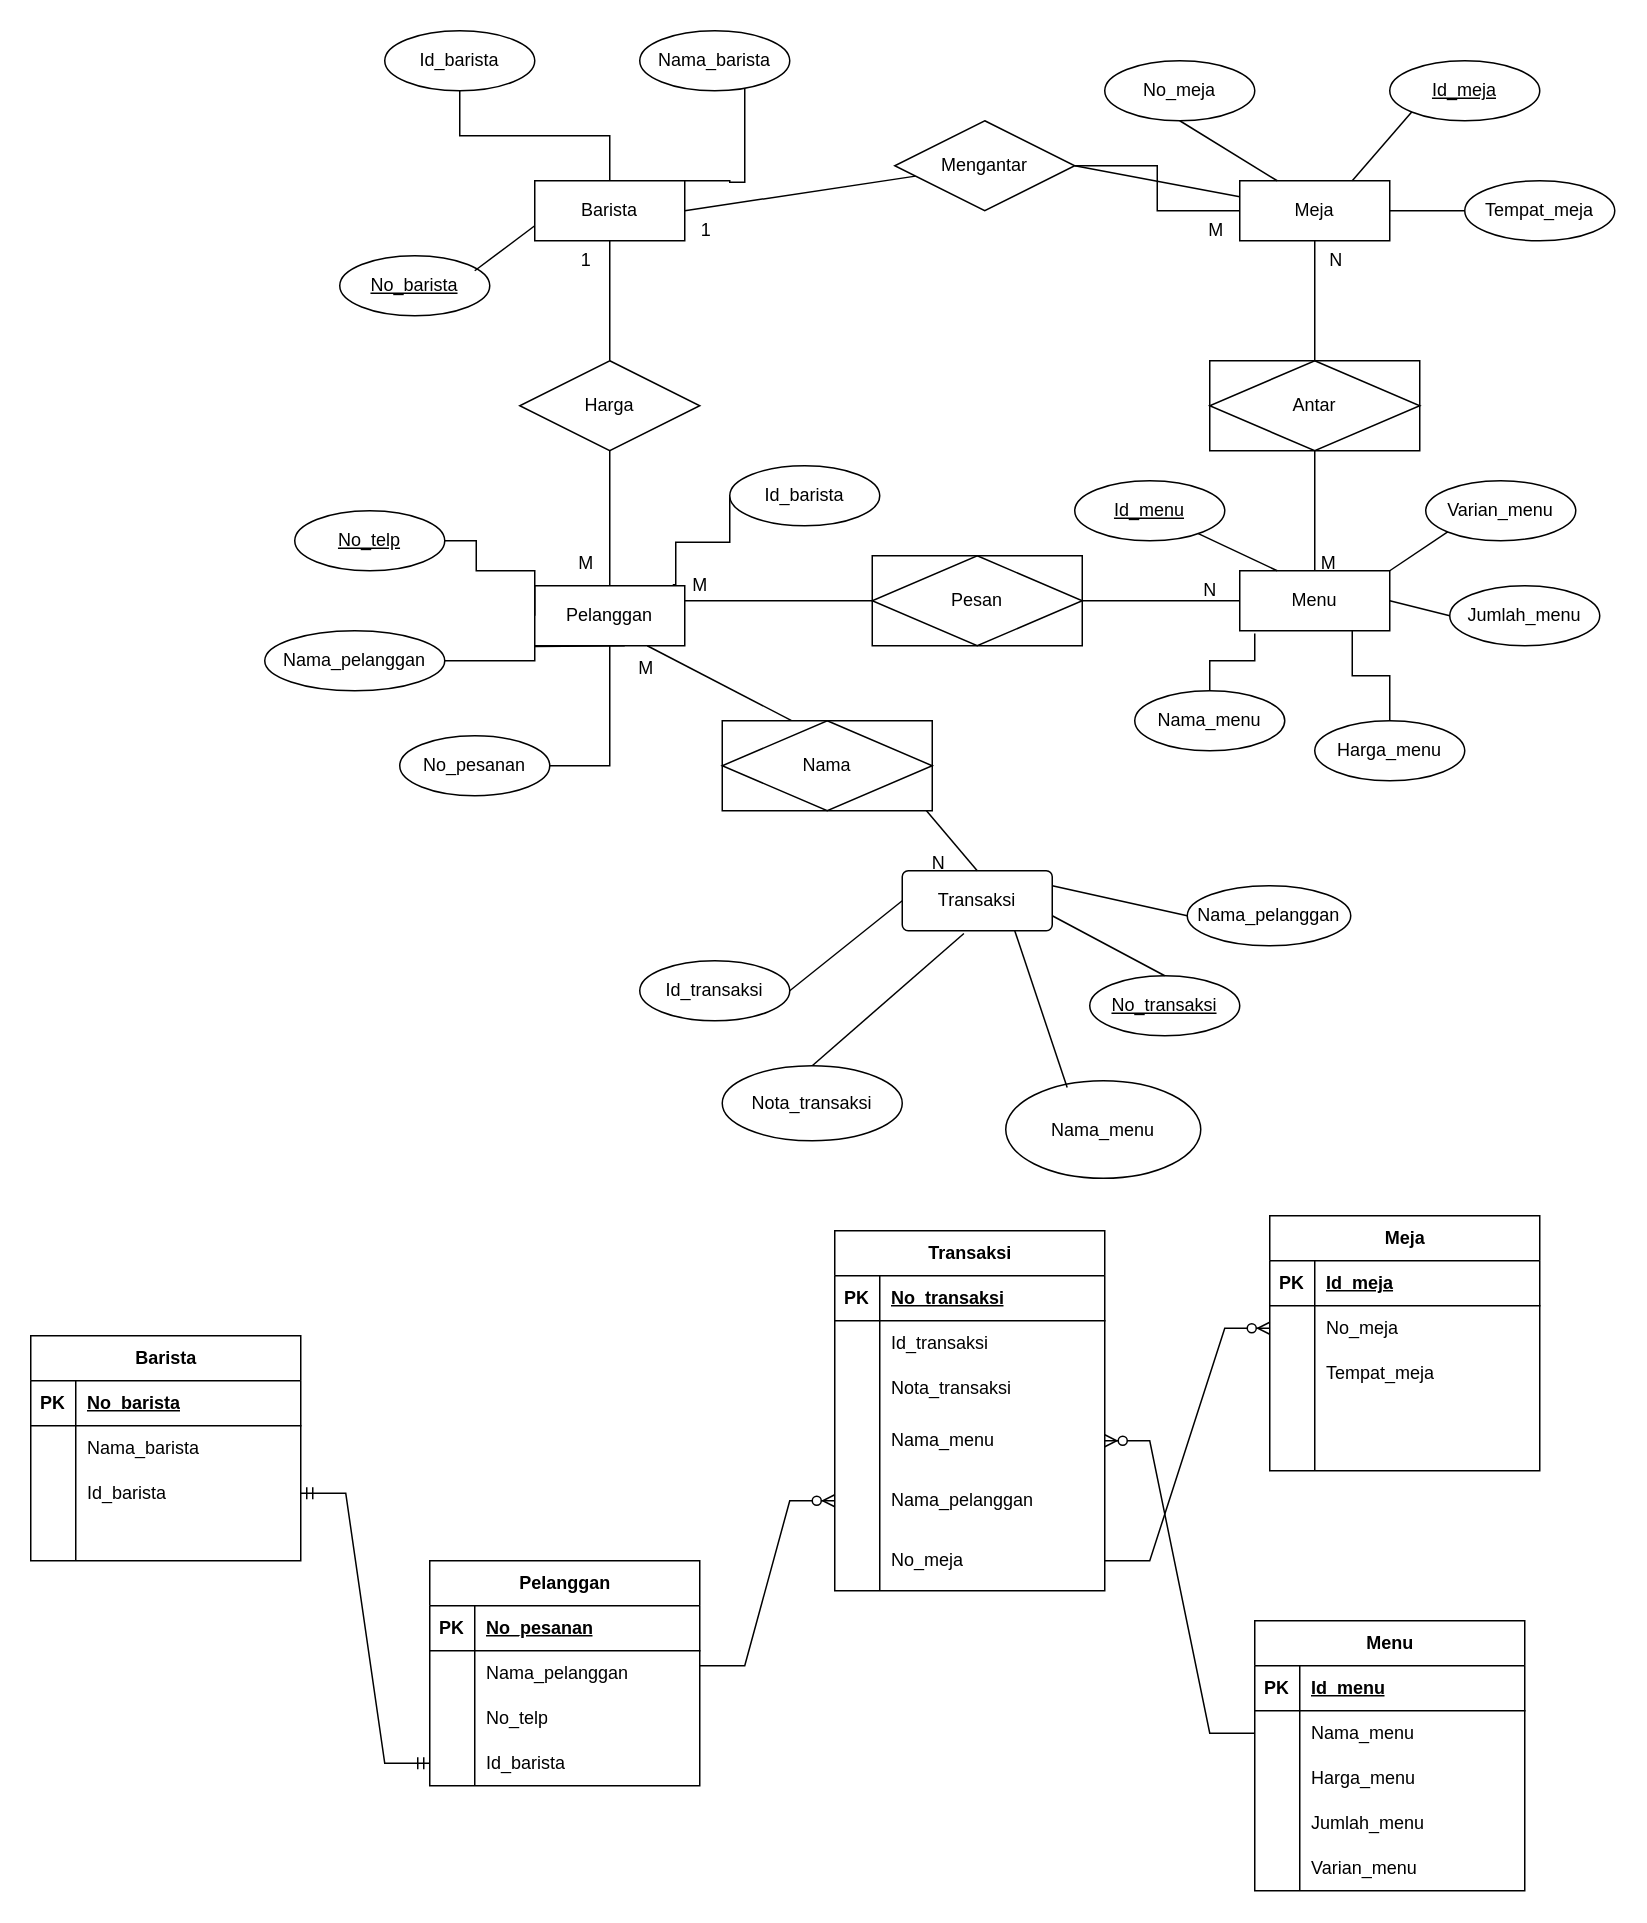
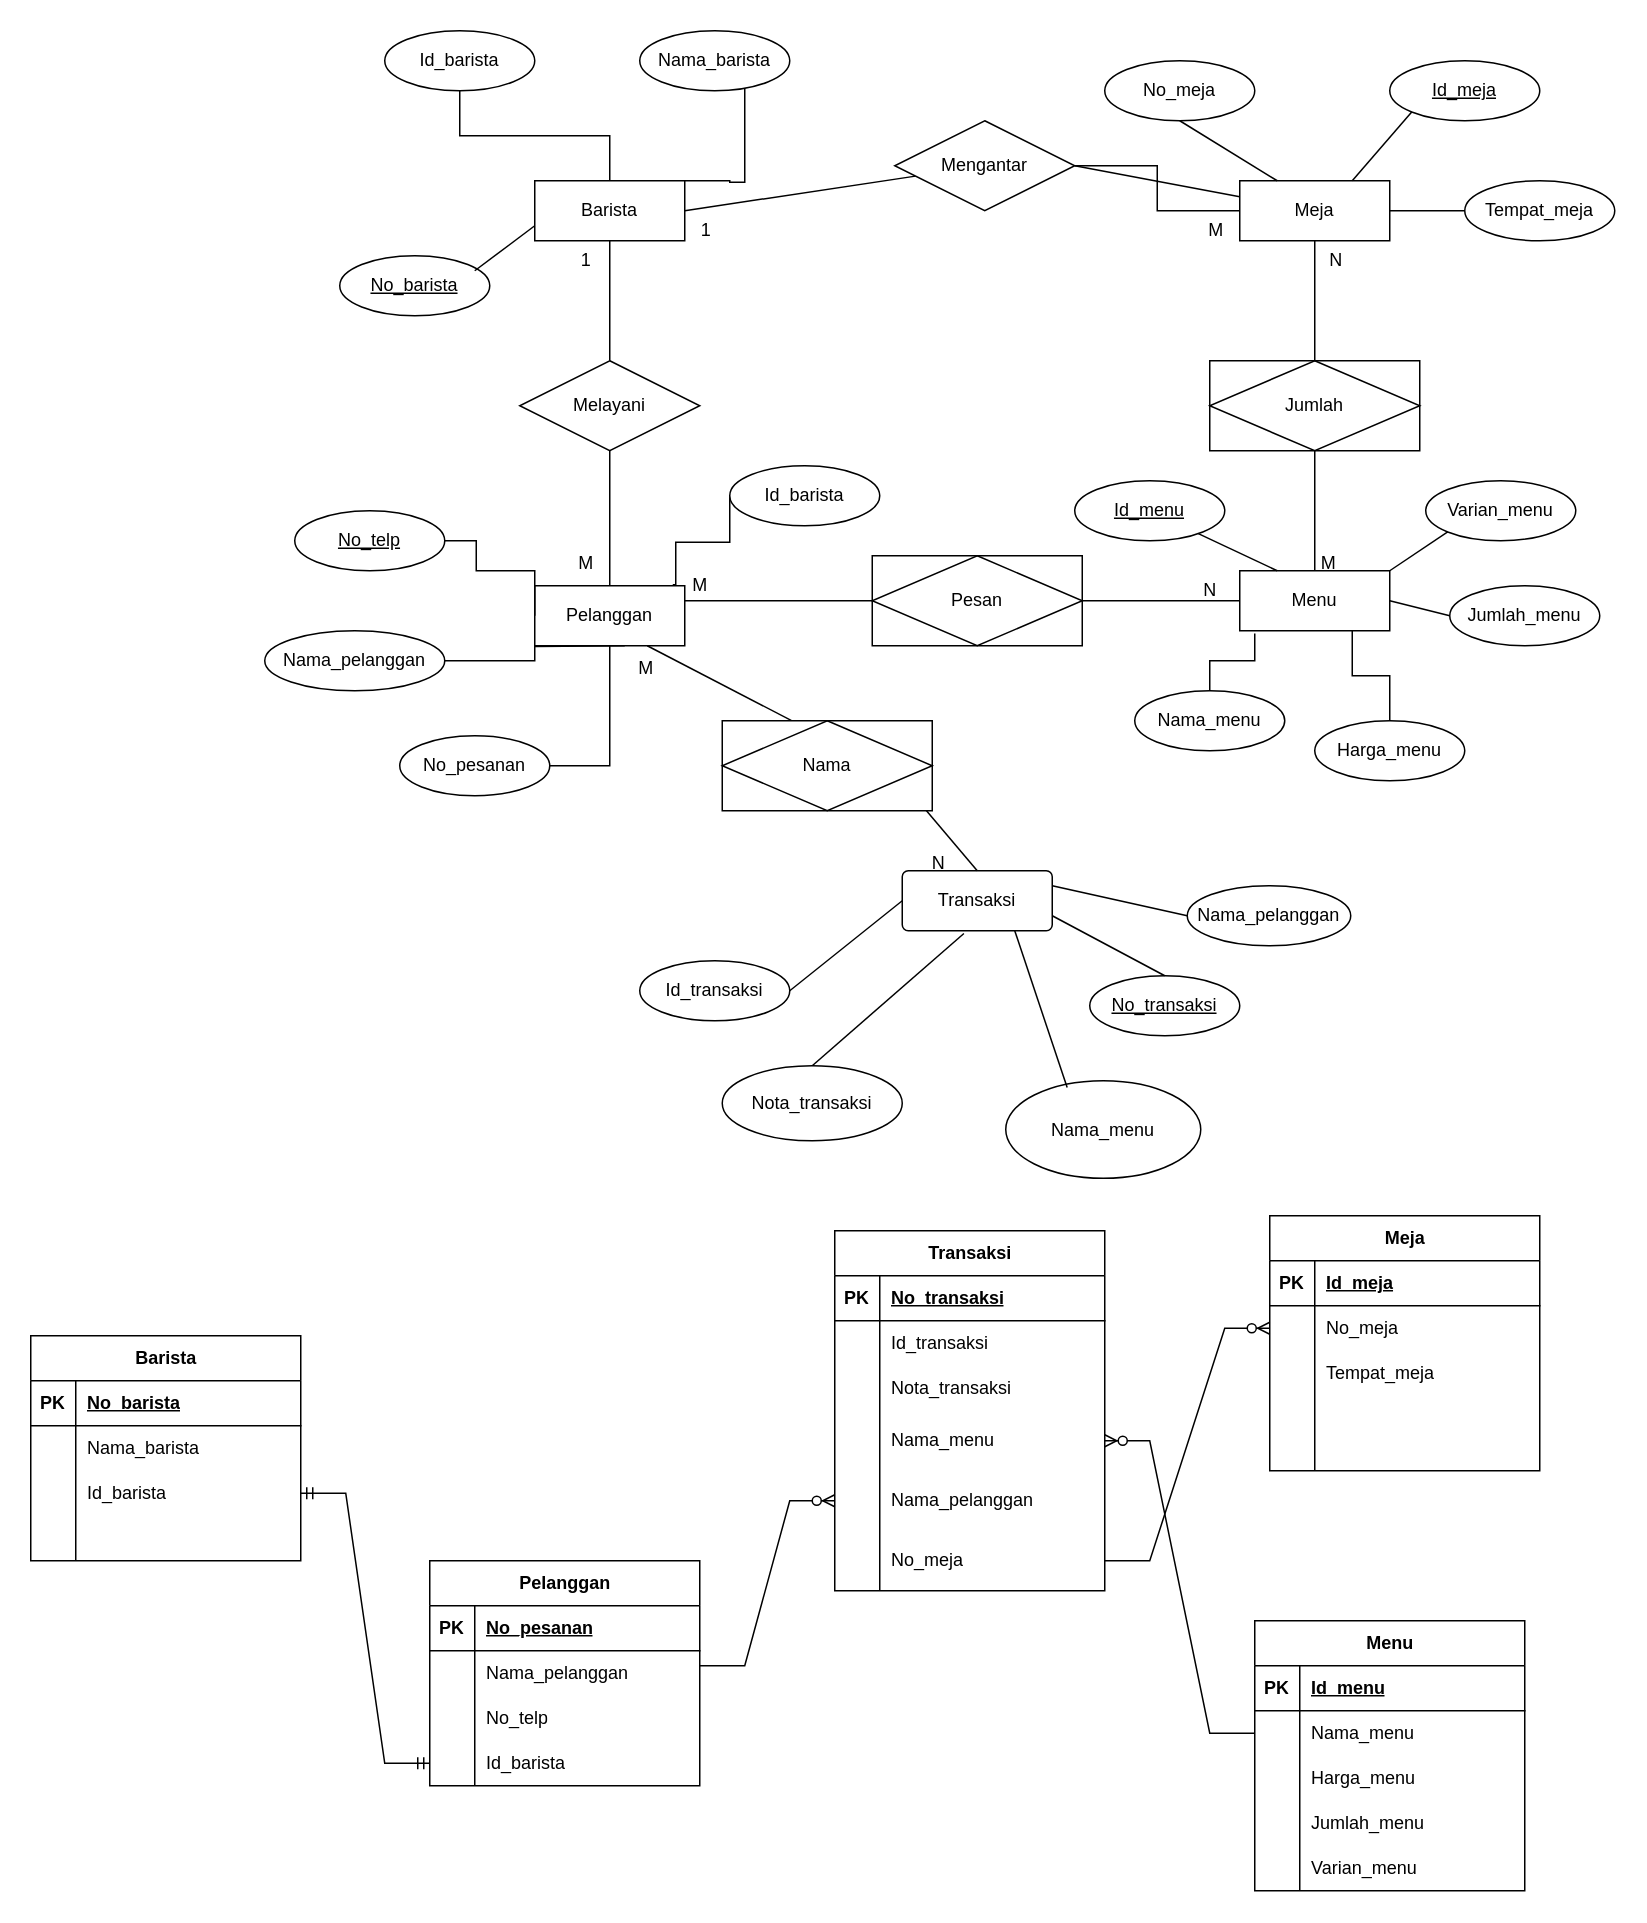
(610, 406) -> (610, 406)
(1315, 406) -> (1315, 406)
